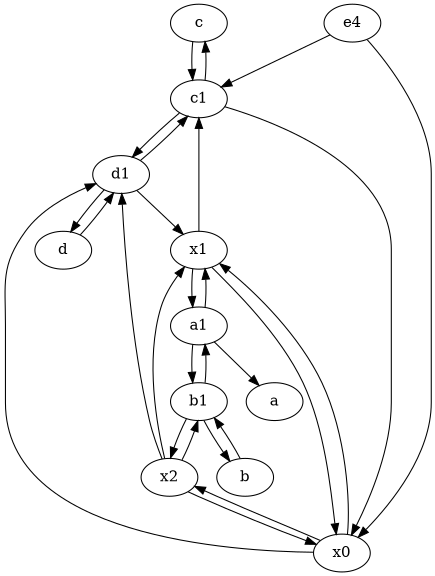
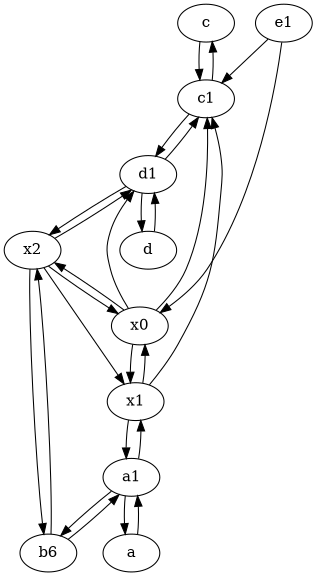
(352, 23) -> (284, 23)
(156, 209) -> (92, 207)
(391, 274) -> (199, 225)
(199, 402) -> (48, 553)
(245, 477) -> none
none -> (138, 520)
